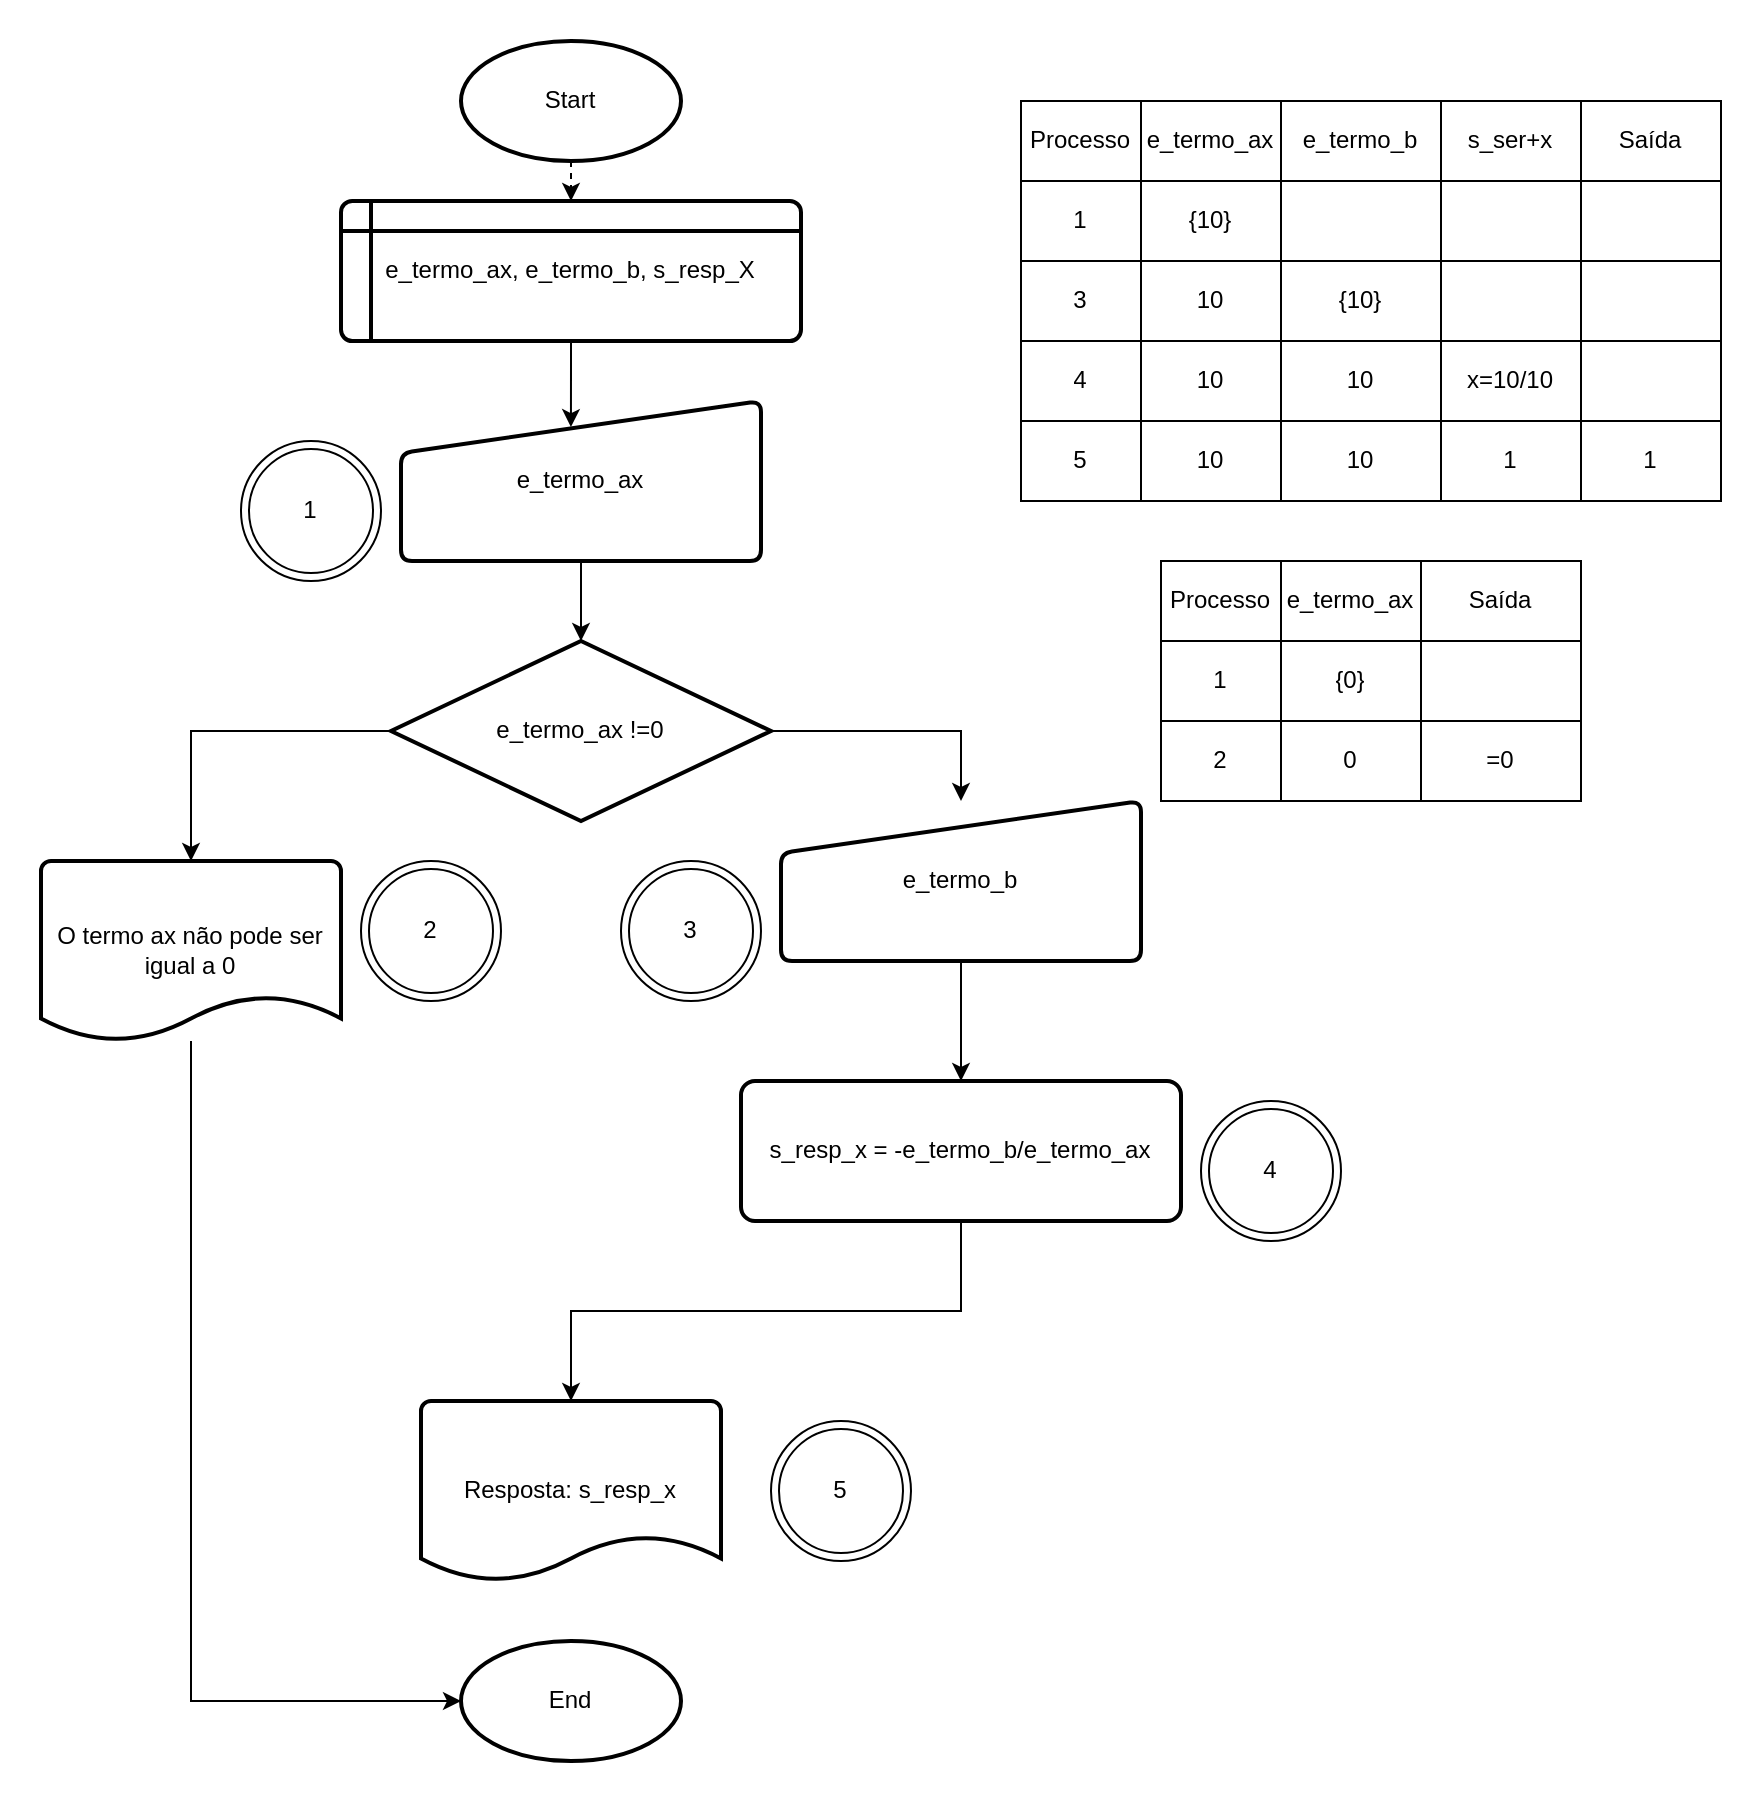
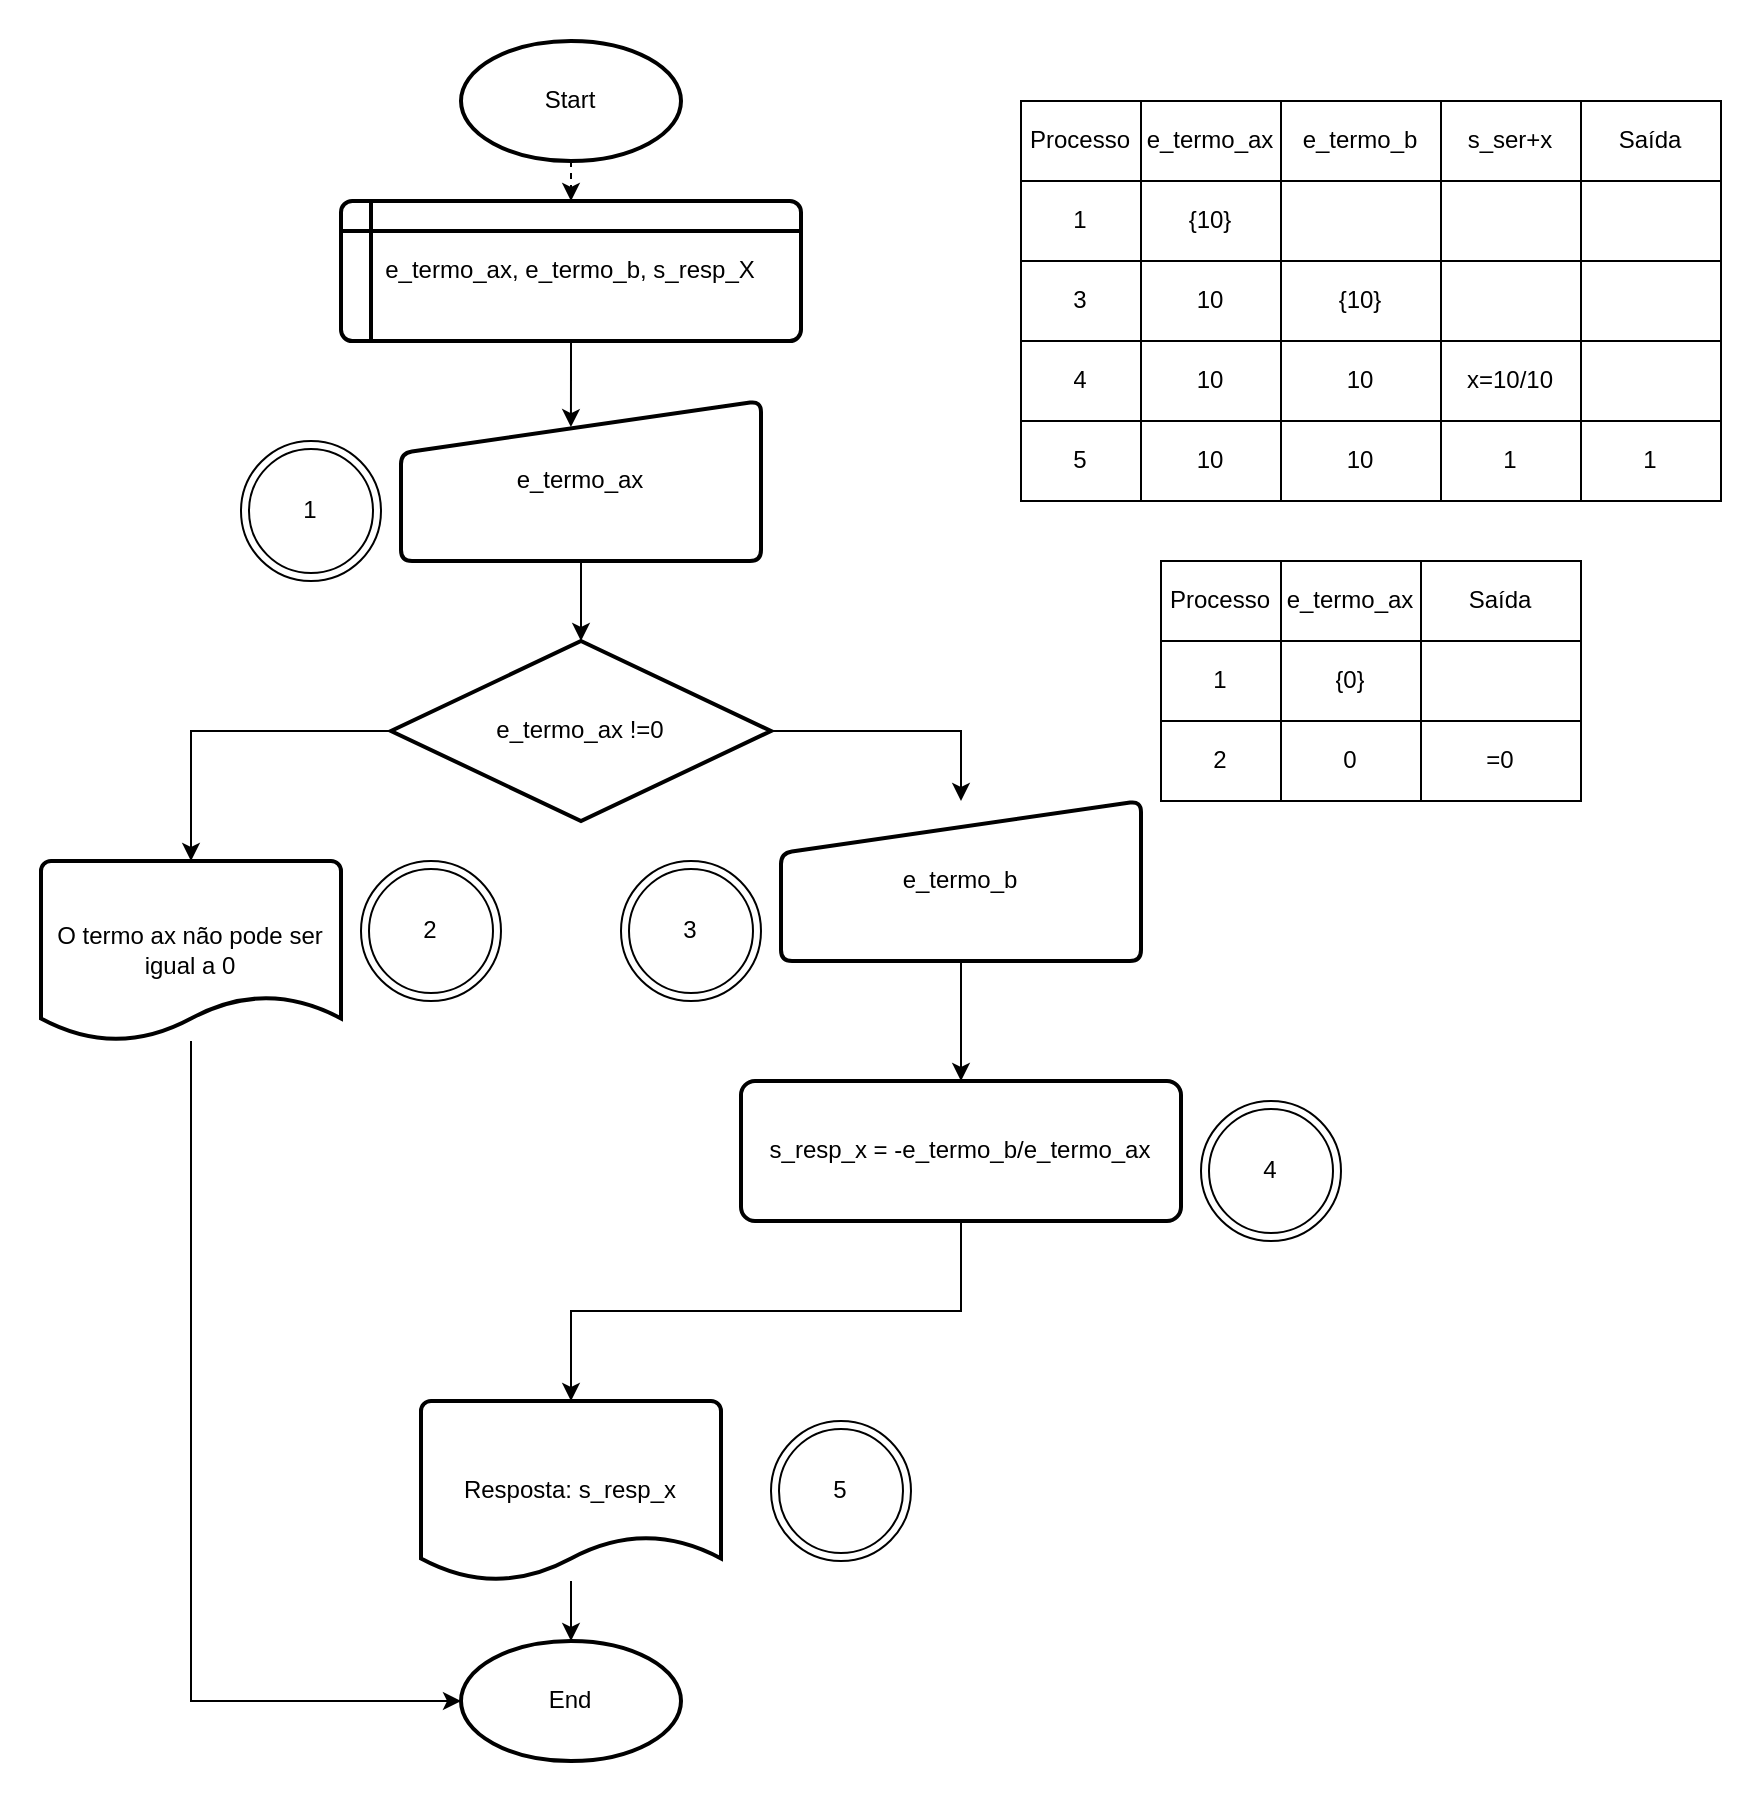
none -> (571, 1618)
